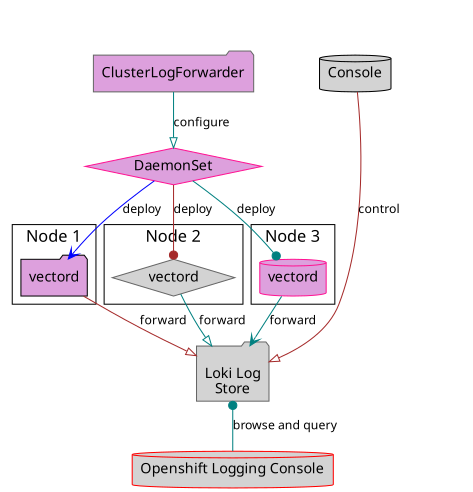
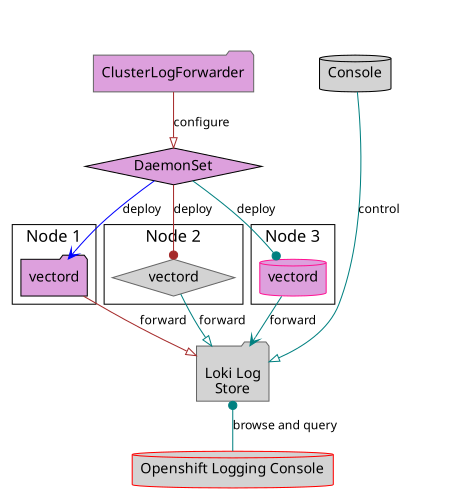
(174, 115) -> (174, 115)
(174, 166) -> (174, 166)
(355, 240) -> (355, 240)
